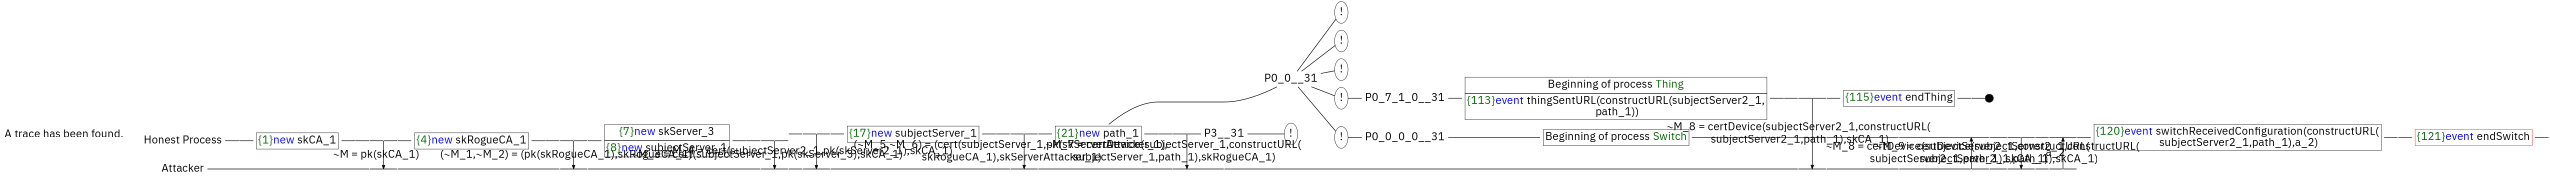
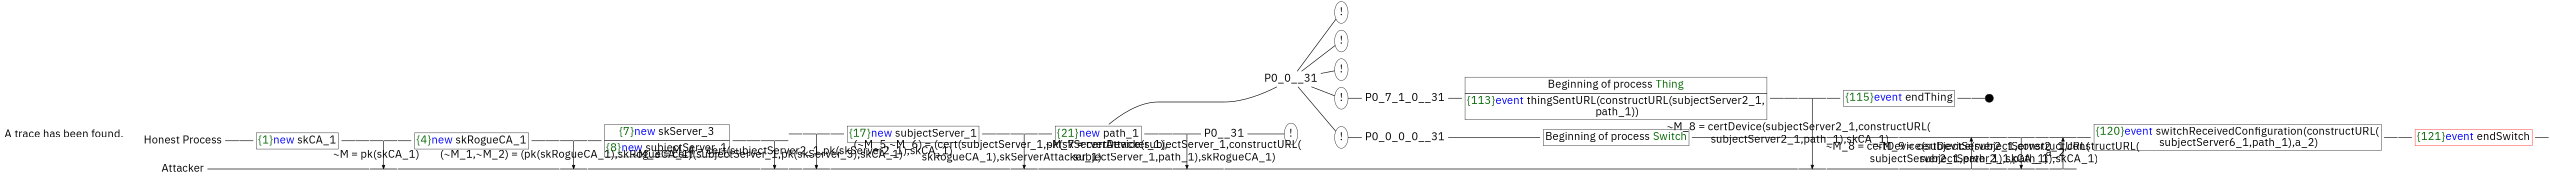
(1224, 134) -> (1224, 134)
(2238, 143) -> (2238, 143)
